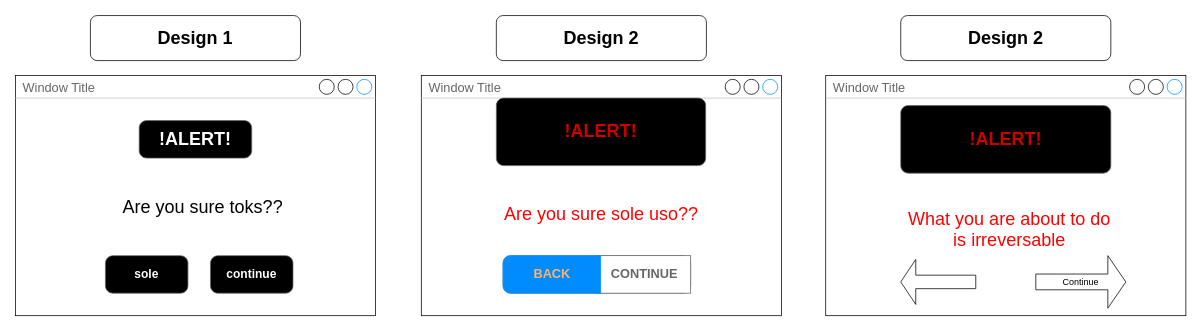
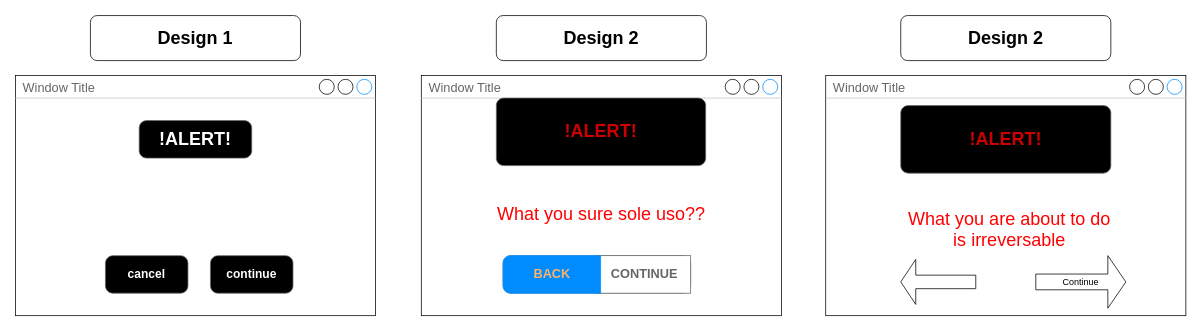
(203, 207) -> none
(601, 214) -> (601, 214)
(147, 274) -> (147, 274)
